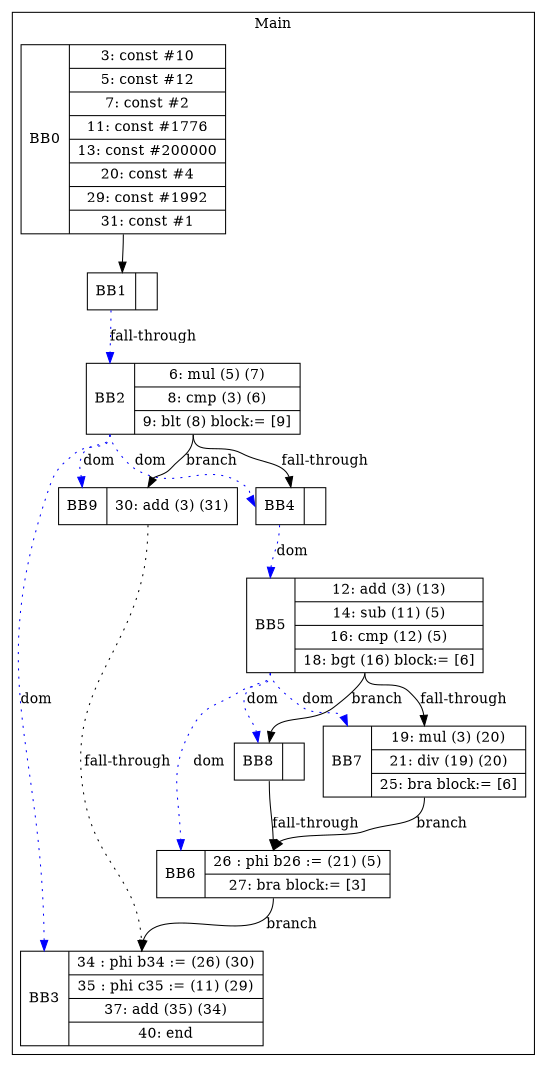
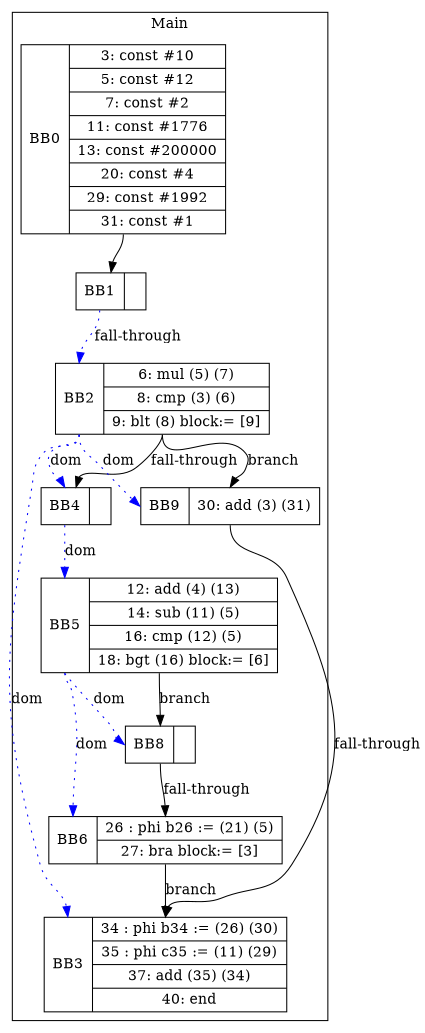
(389, 589) -> (183, 589)
(83, 733) -> (334, 748)
(424, 762) -> none
